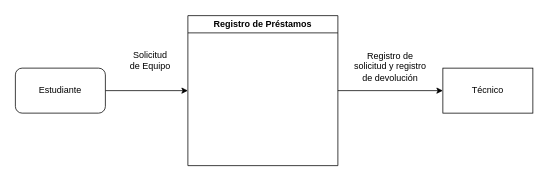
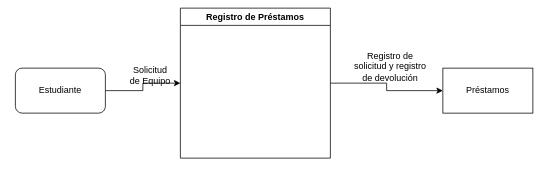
(150, 60) -> (150, 75)
(263, 90) -> (255, 83)
(488, 90) -> (488, 90)
